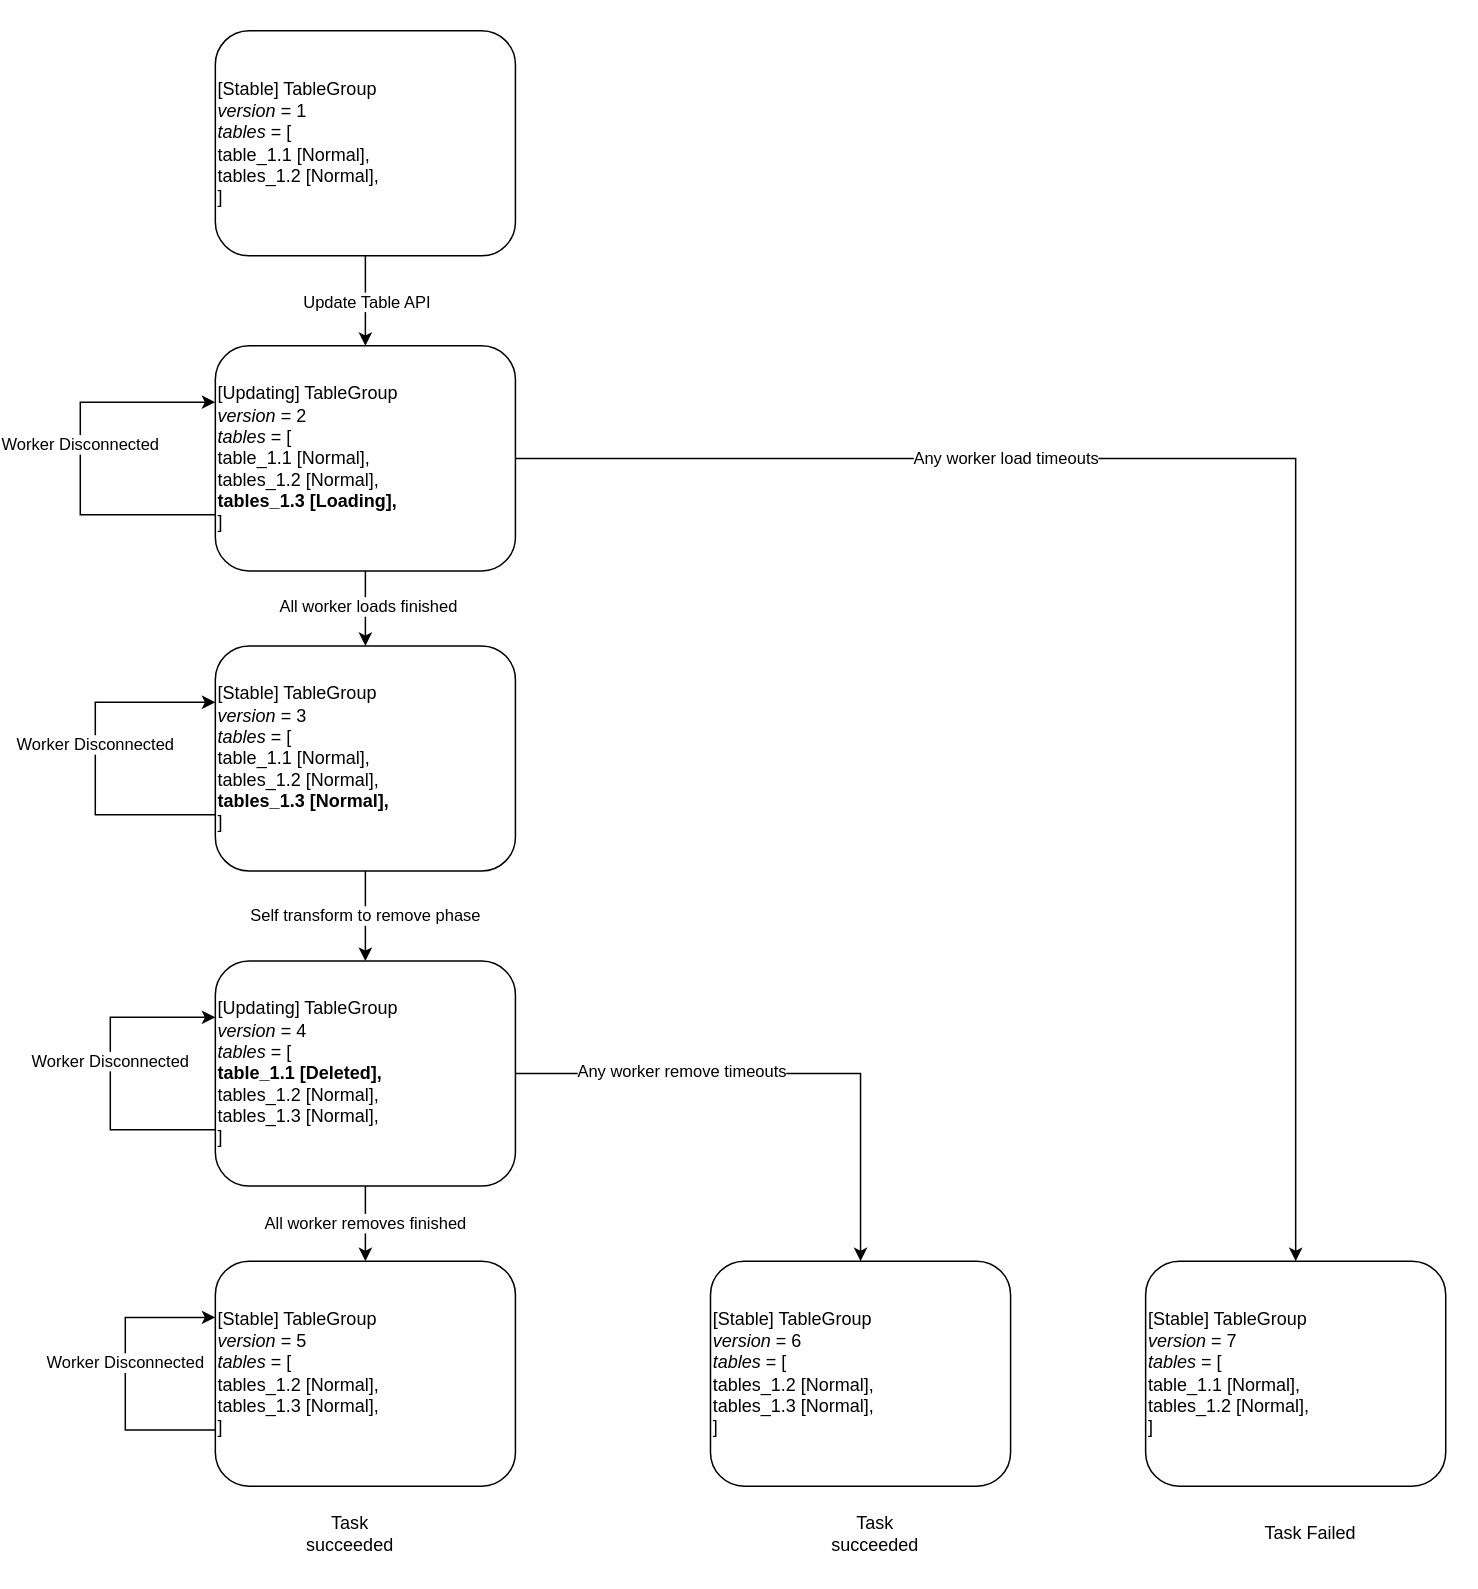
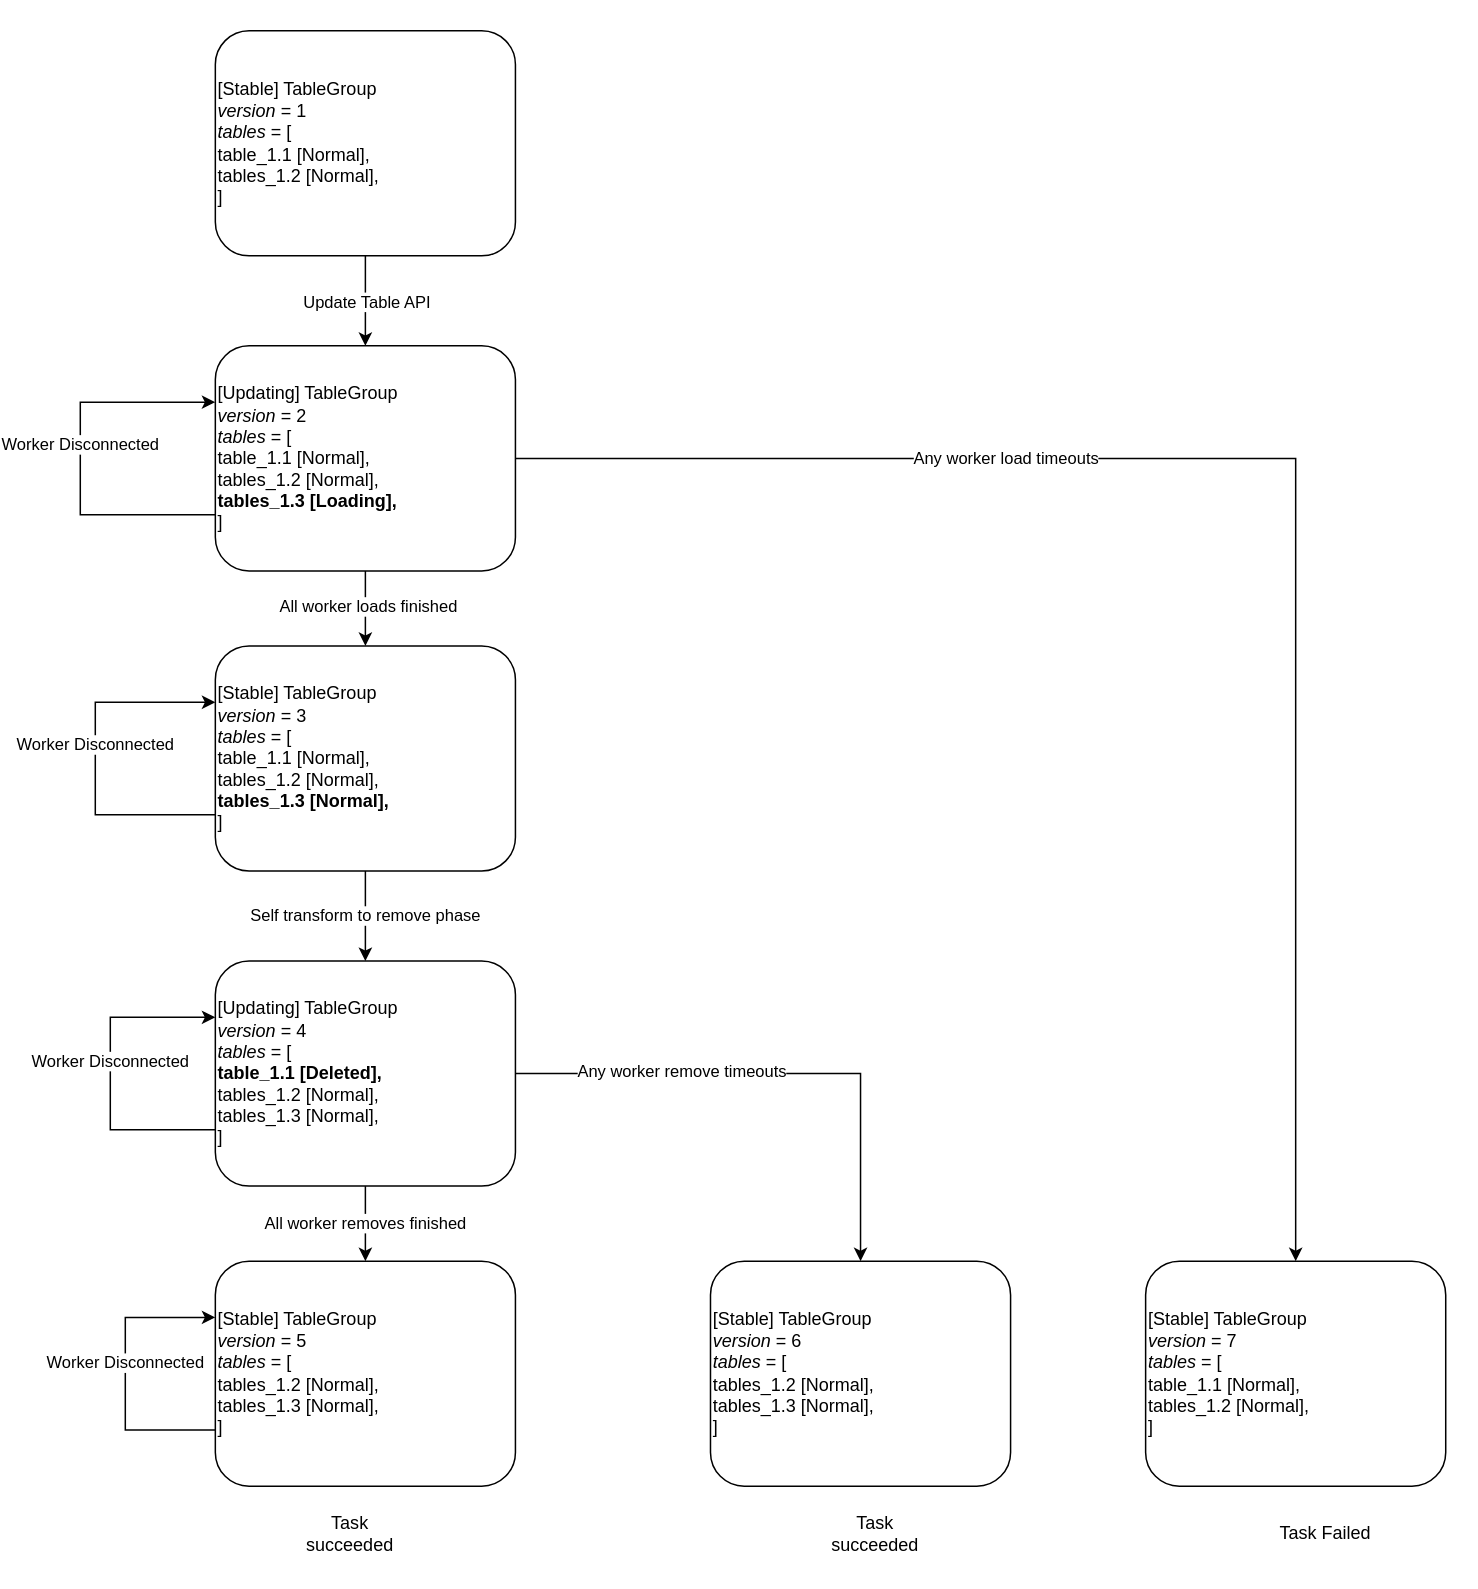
(1310, 1534) -> (1325, 1534)
